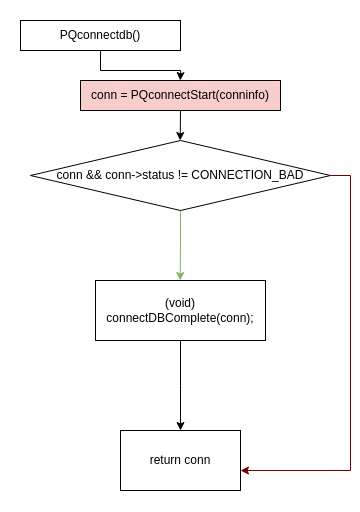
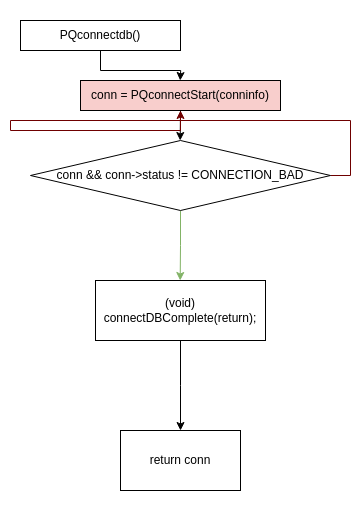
(181, 311) -> (181, 311)
(351, 373) -> (121, 121)
